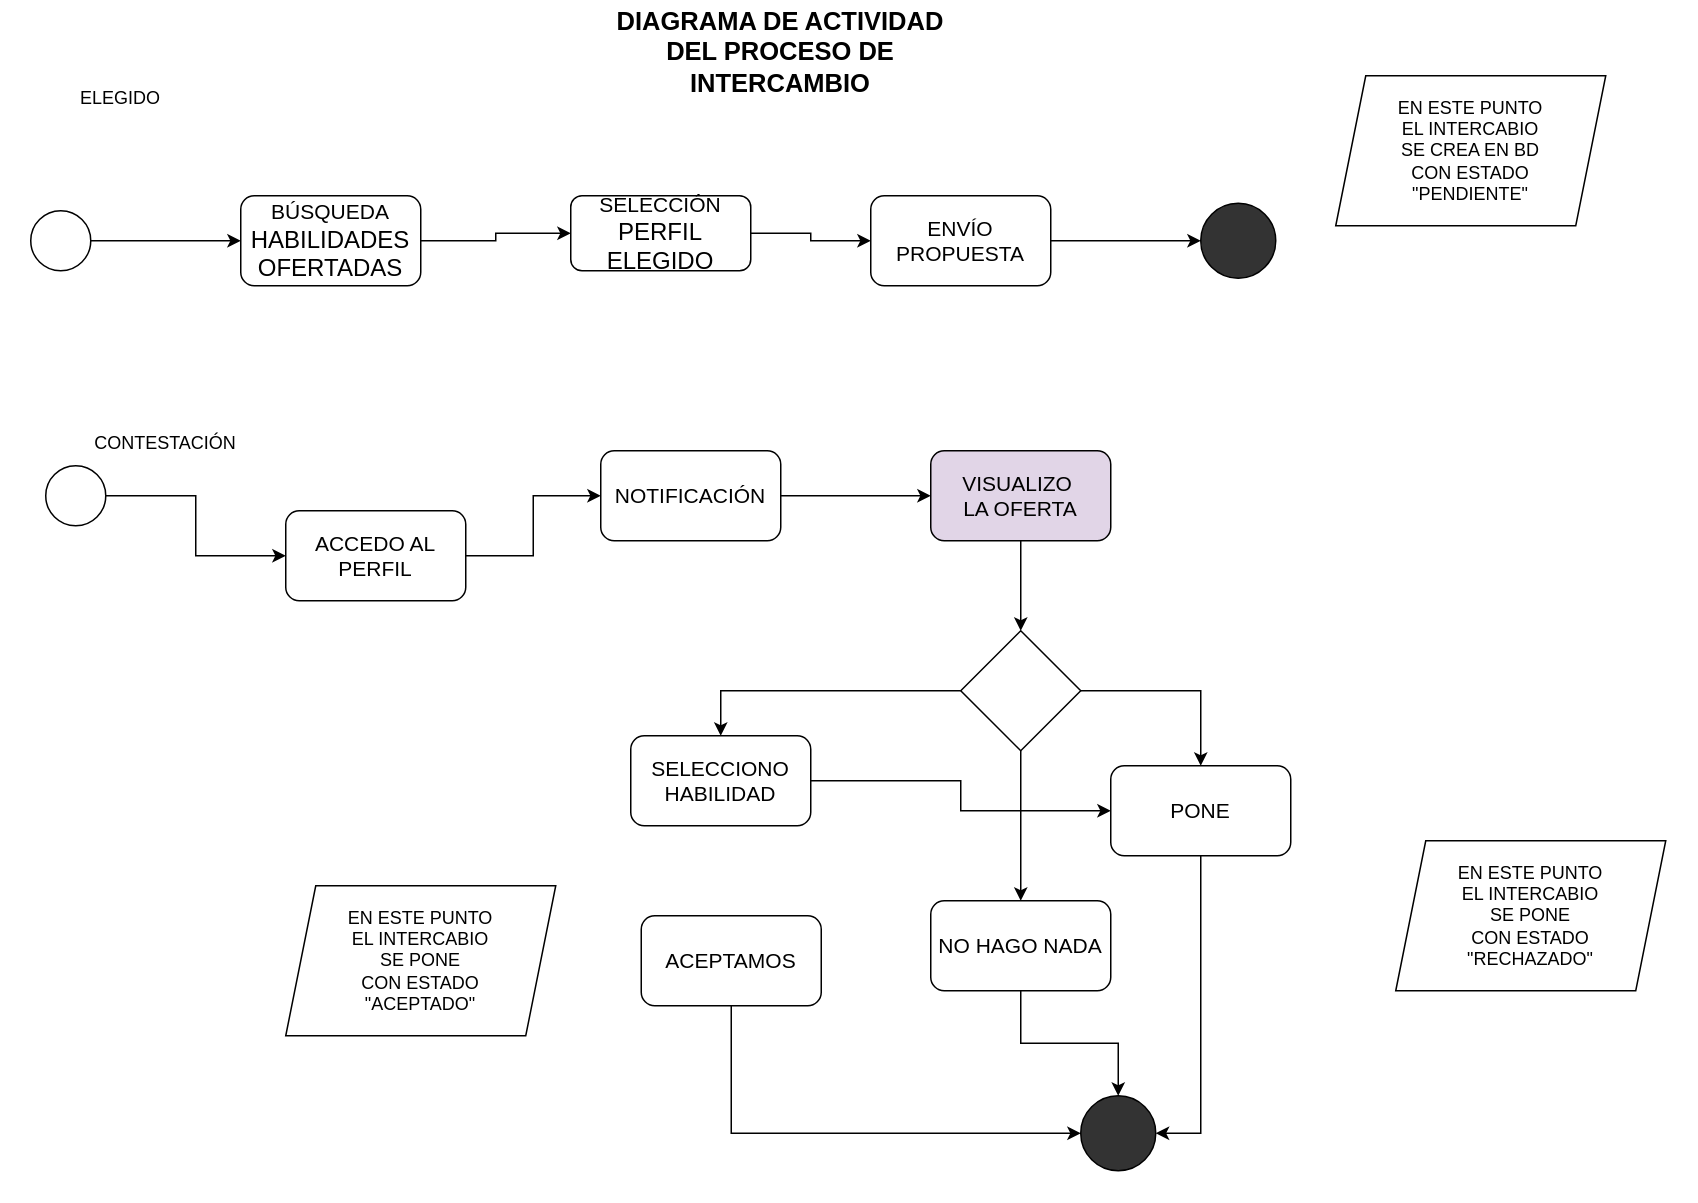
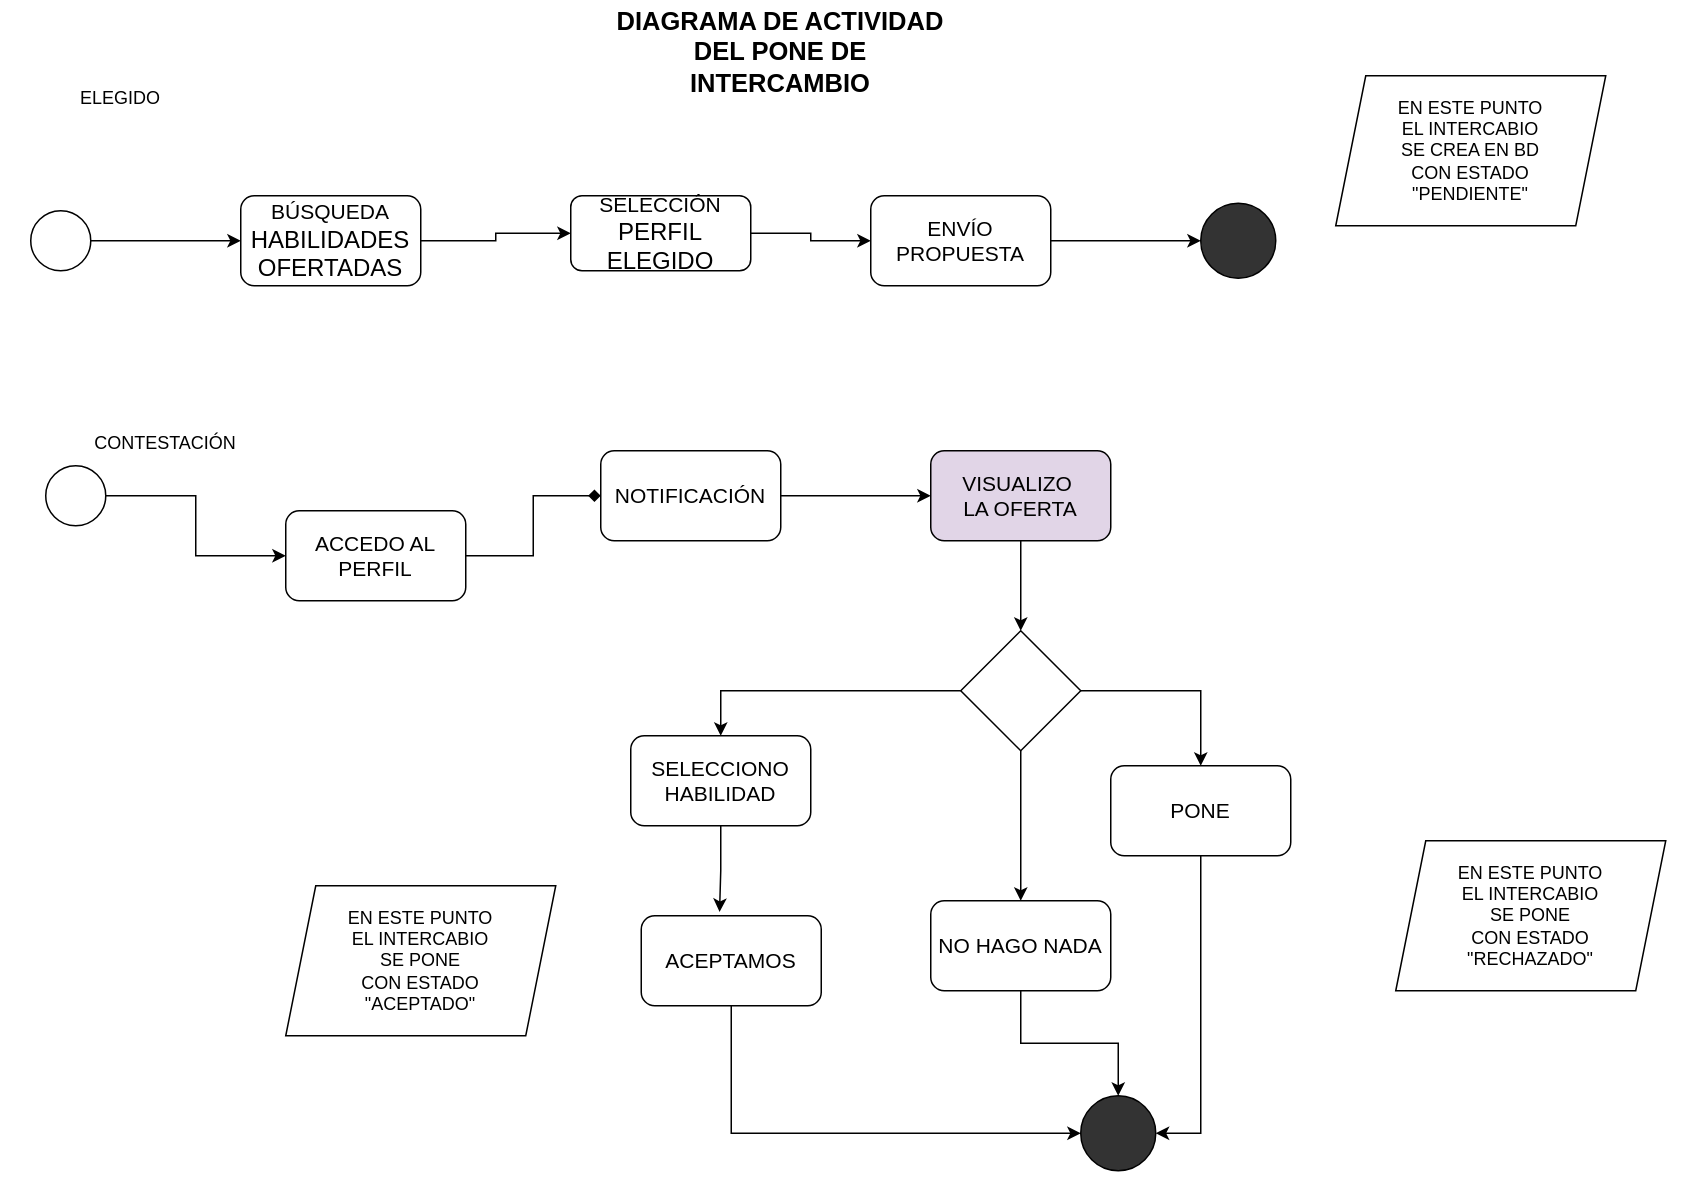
(781, 53) -> (781, 53)
(589, 496) -> (588, 496)
(961, 791) -> (721, 864)
